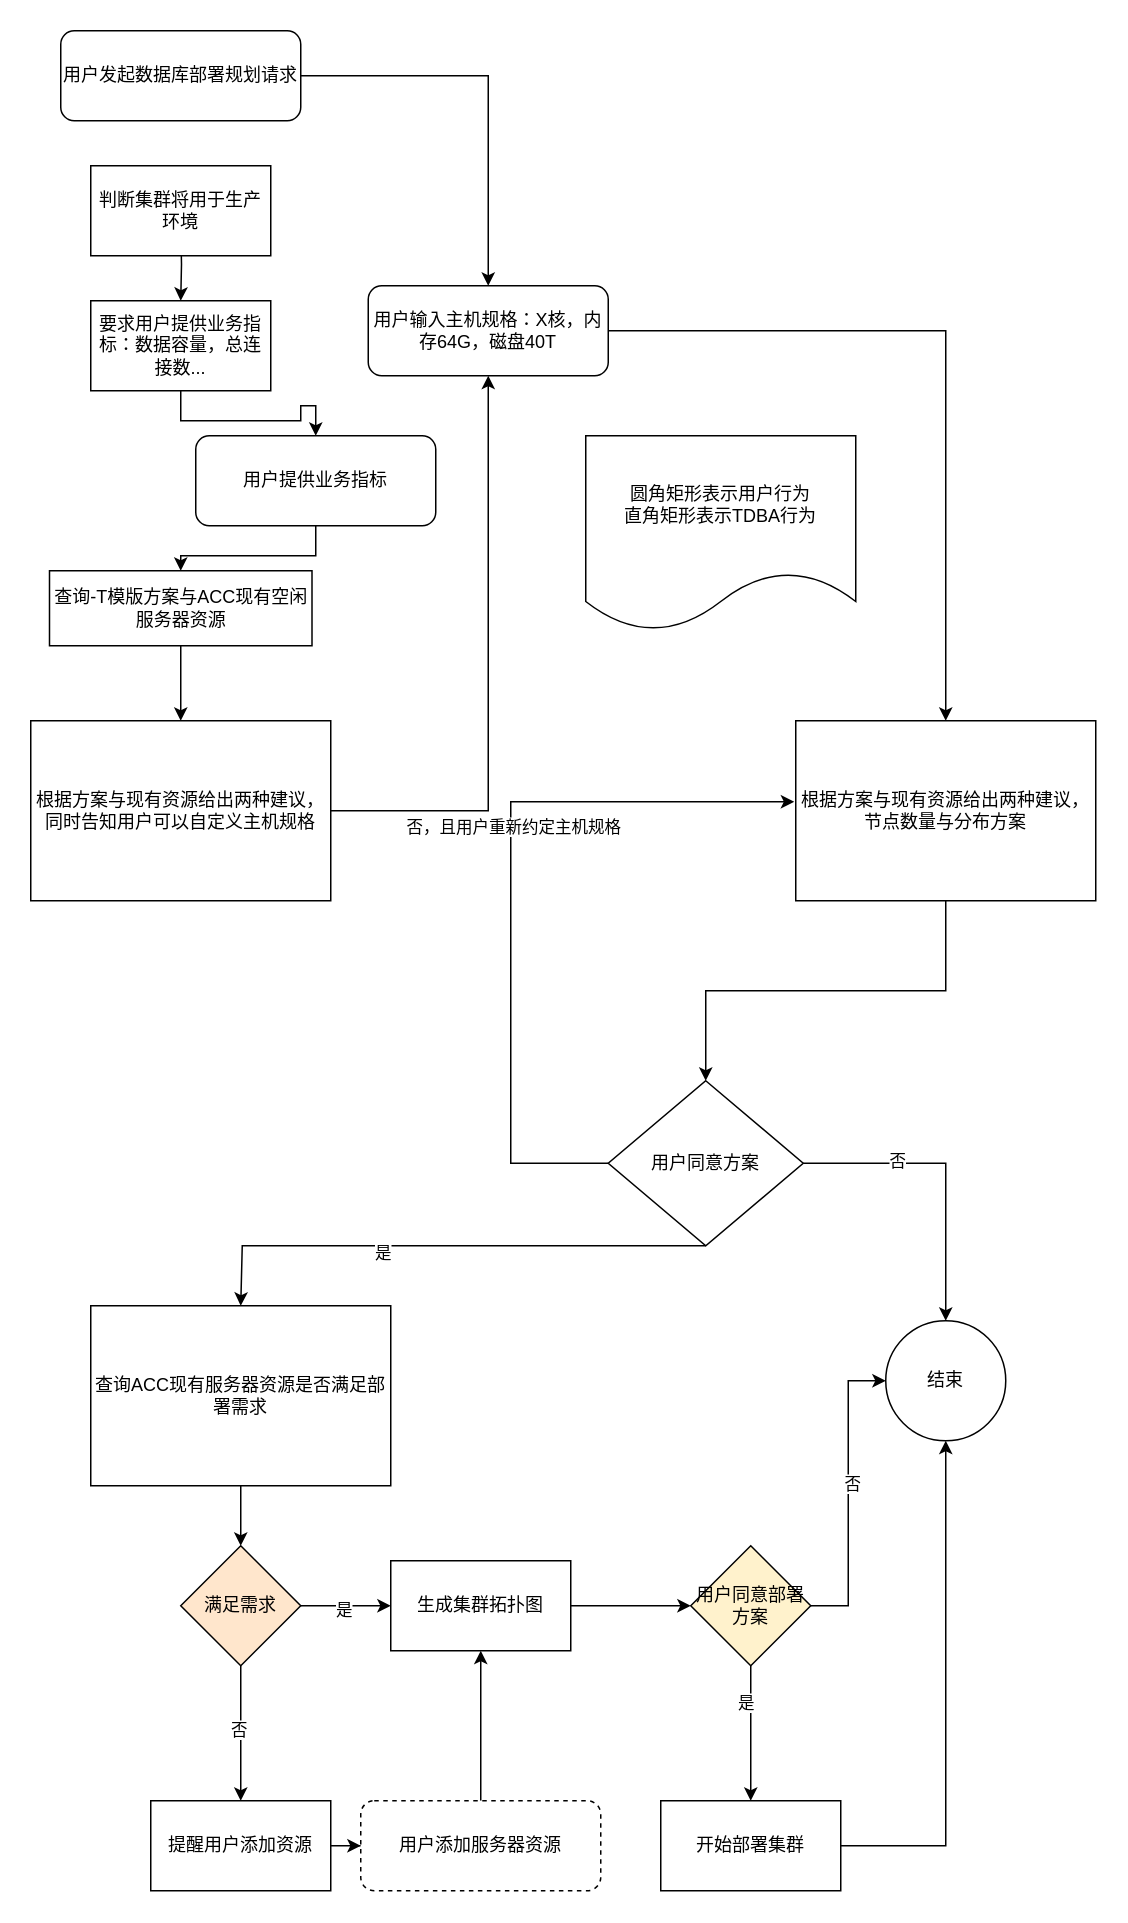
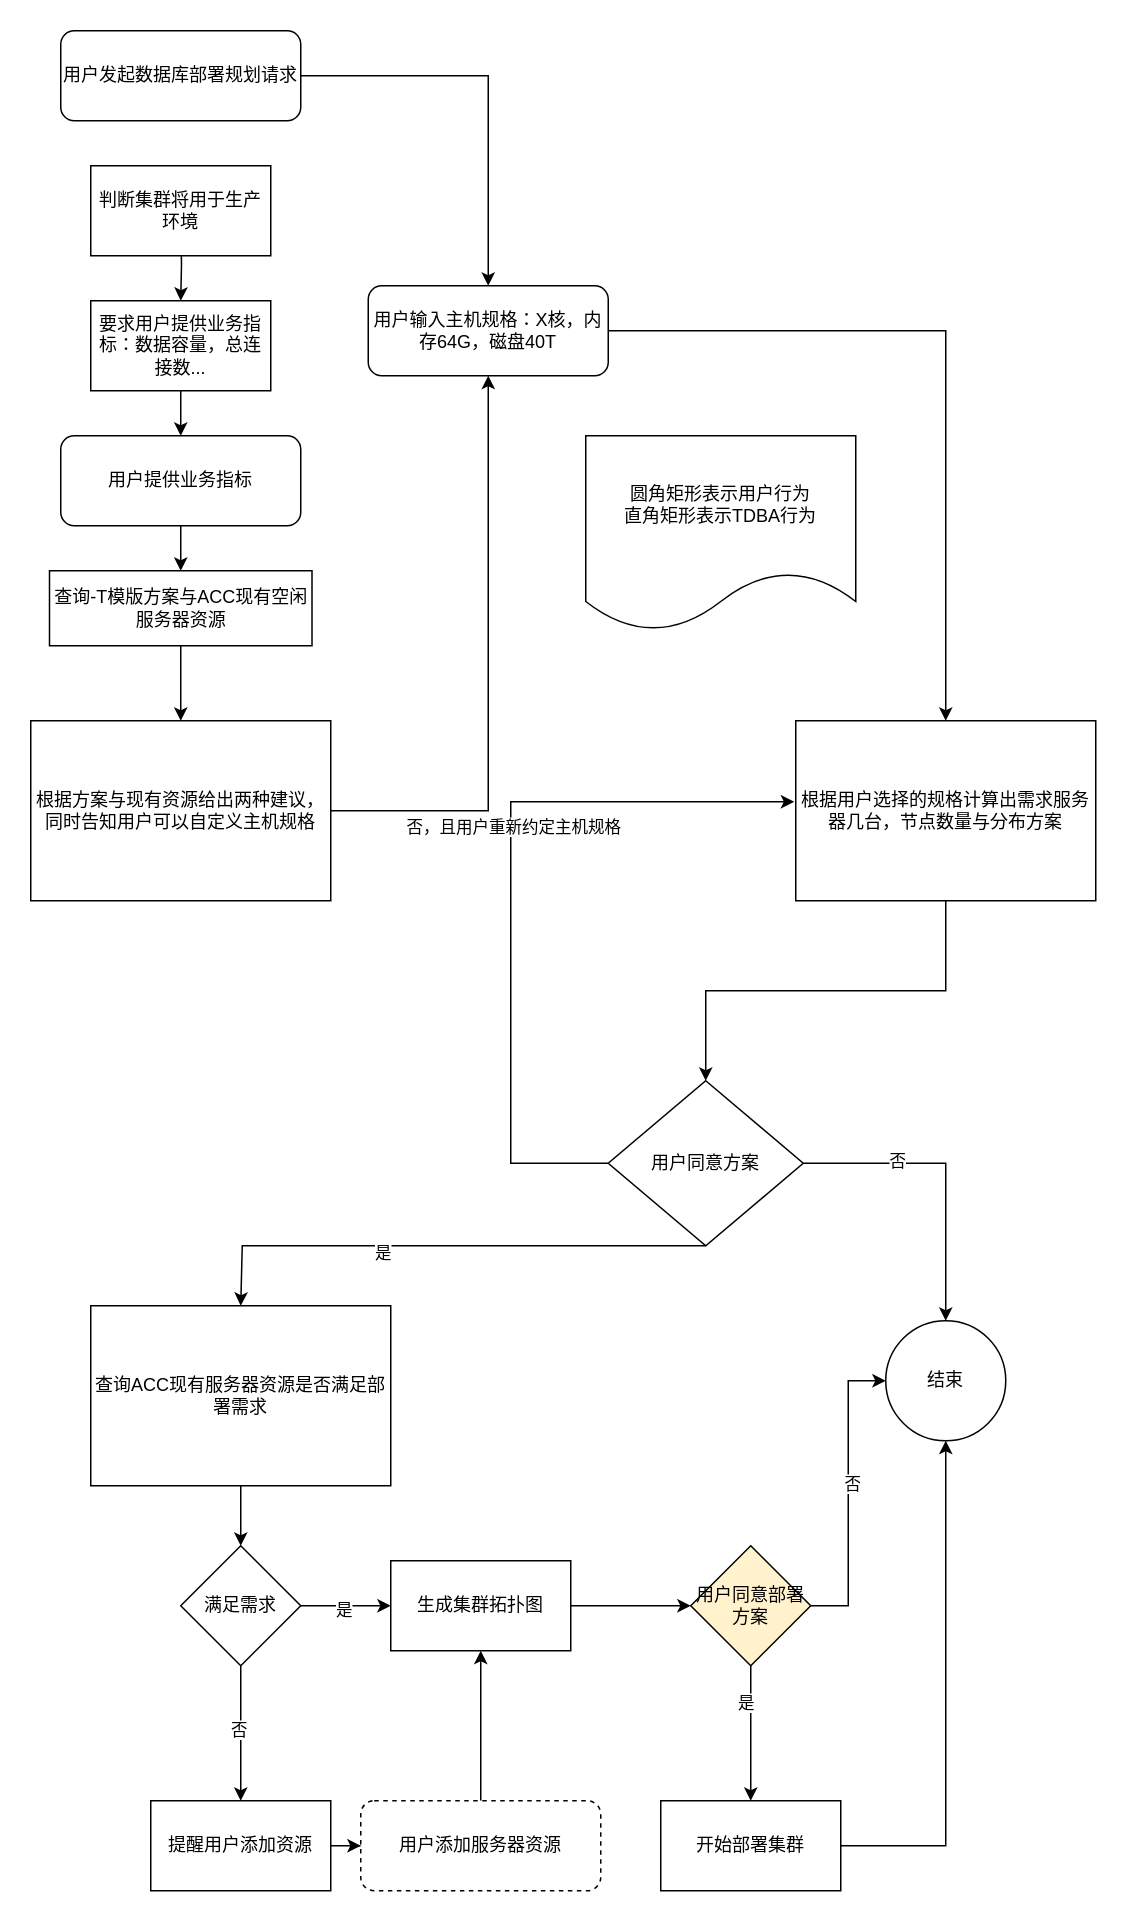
(316, 481) -> (181, 481)
(946, 811) -> (946, 811)
(241, 1606) -> (241, 1606)
